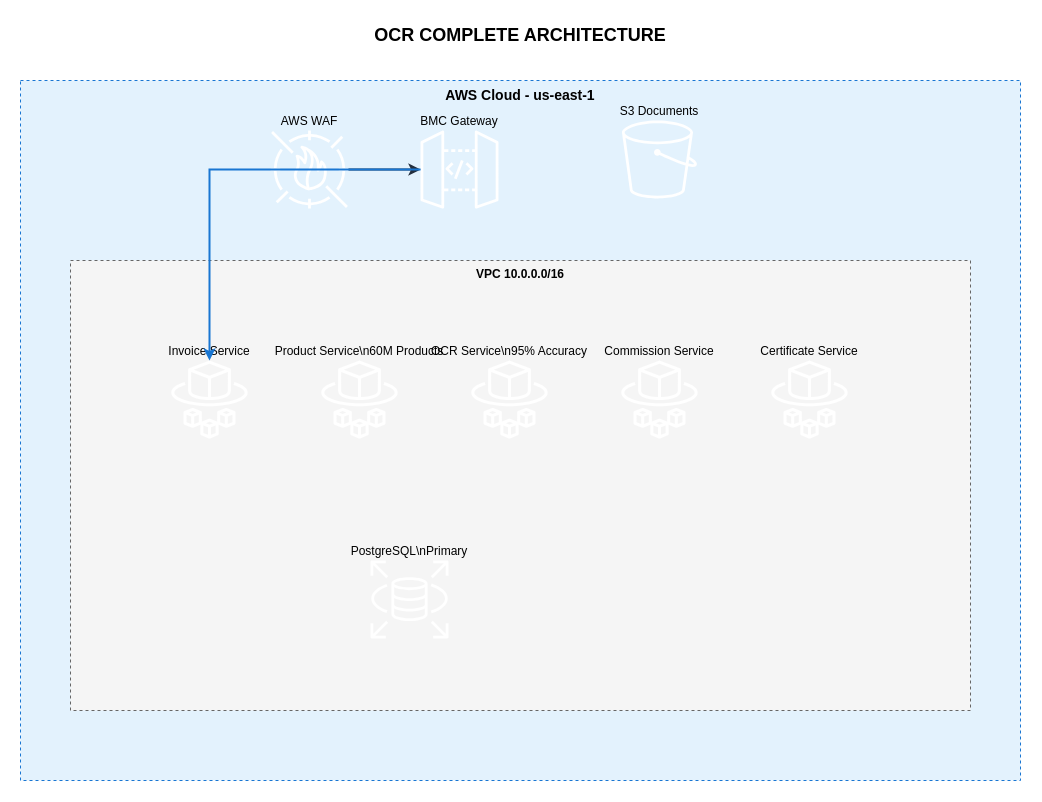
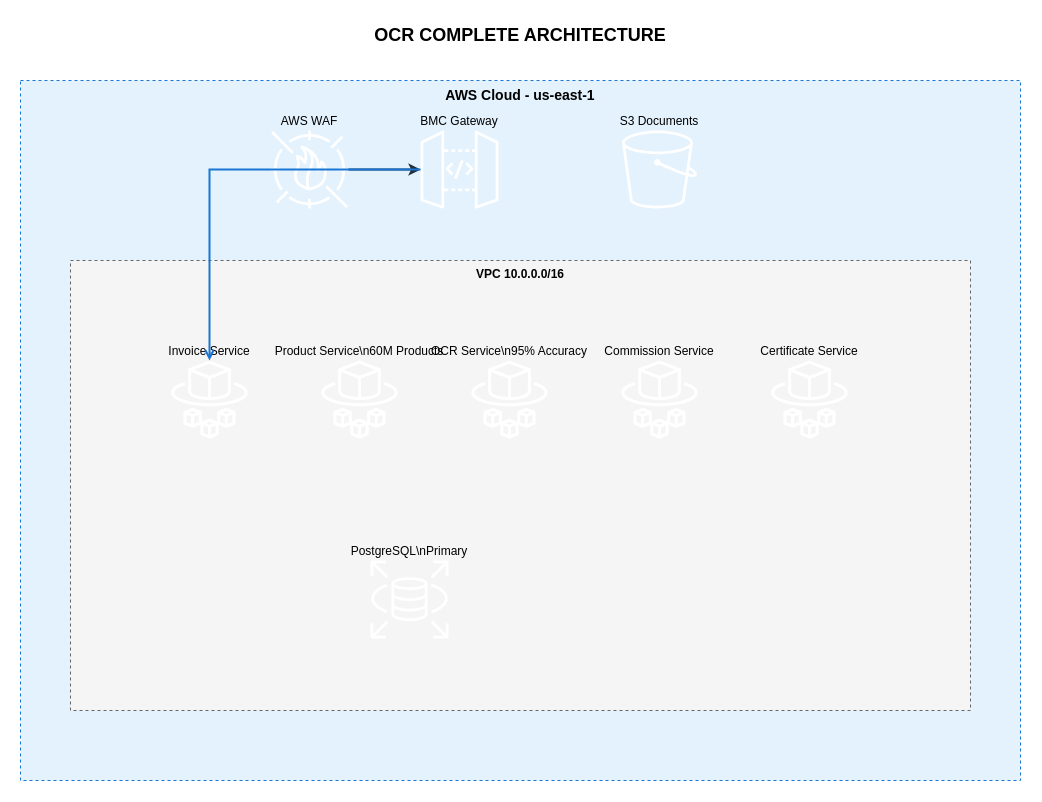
(660, 160) -> (660, 170)
(210, 350) -> (210, 351)
